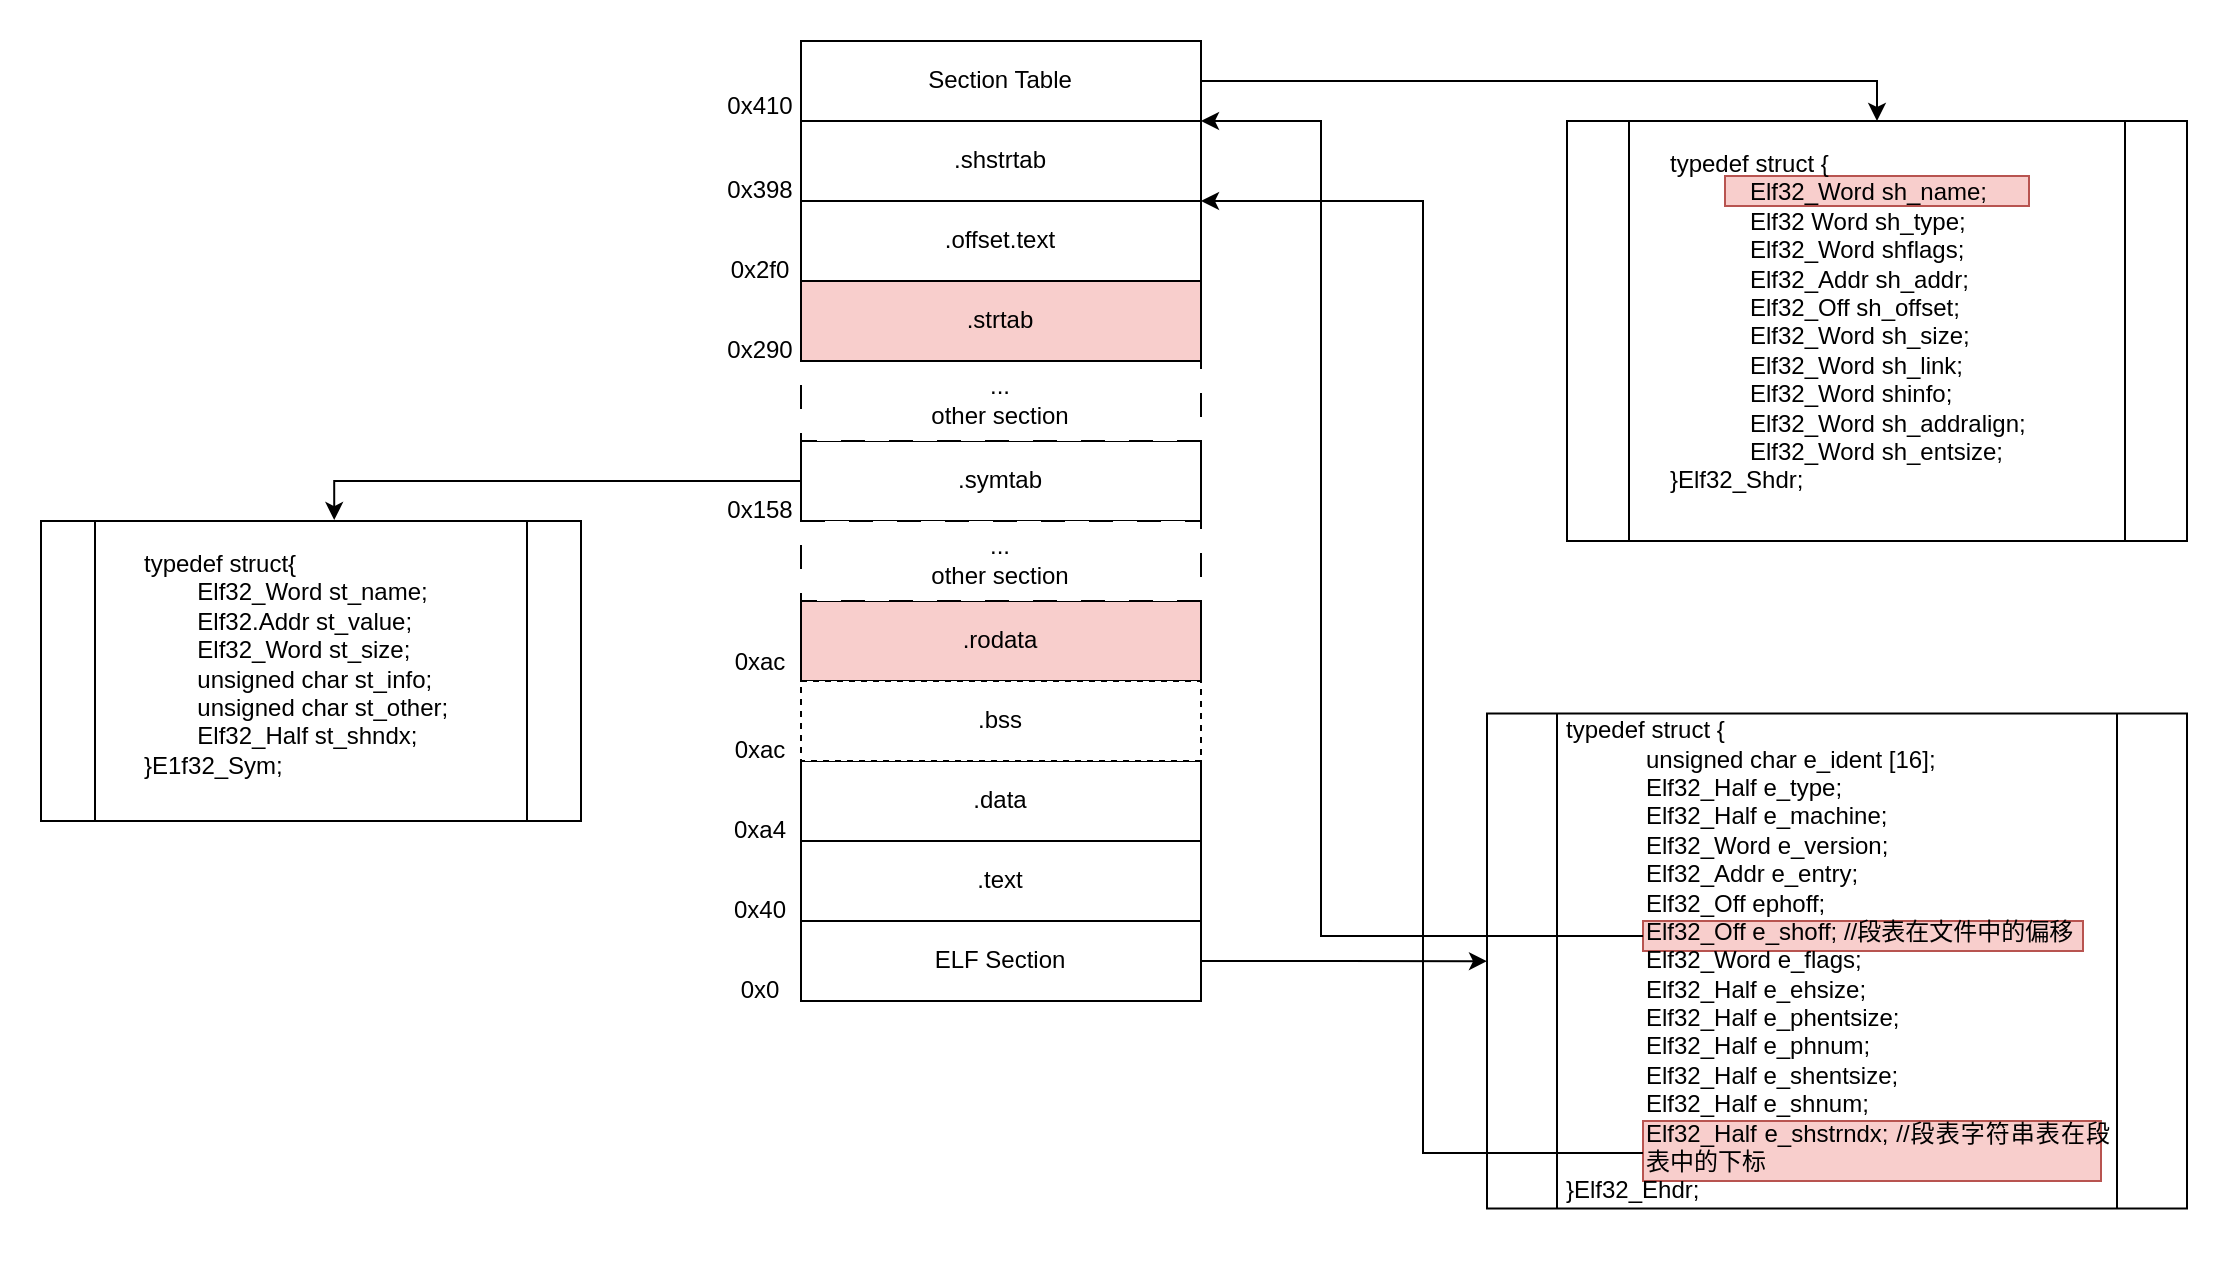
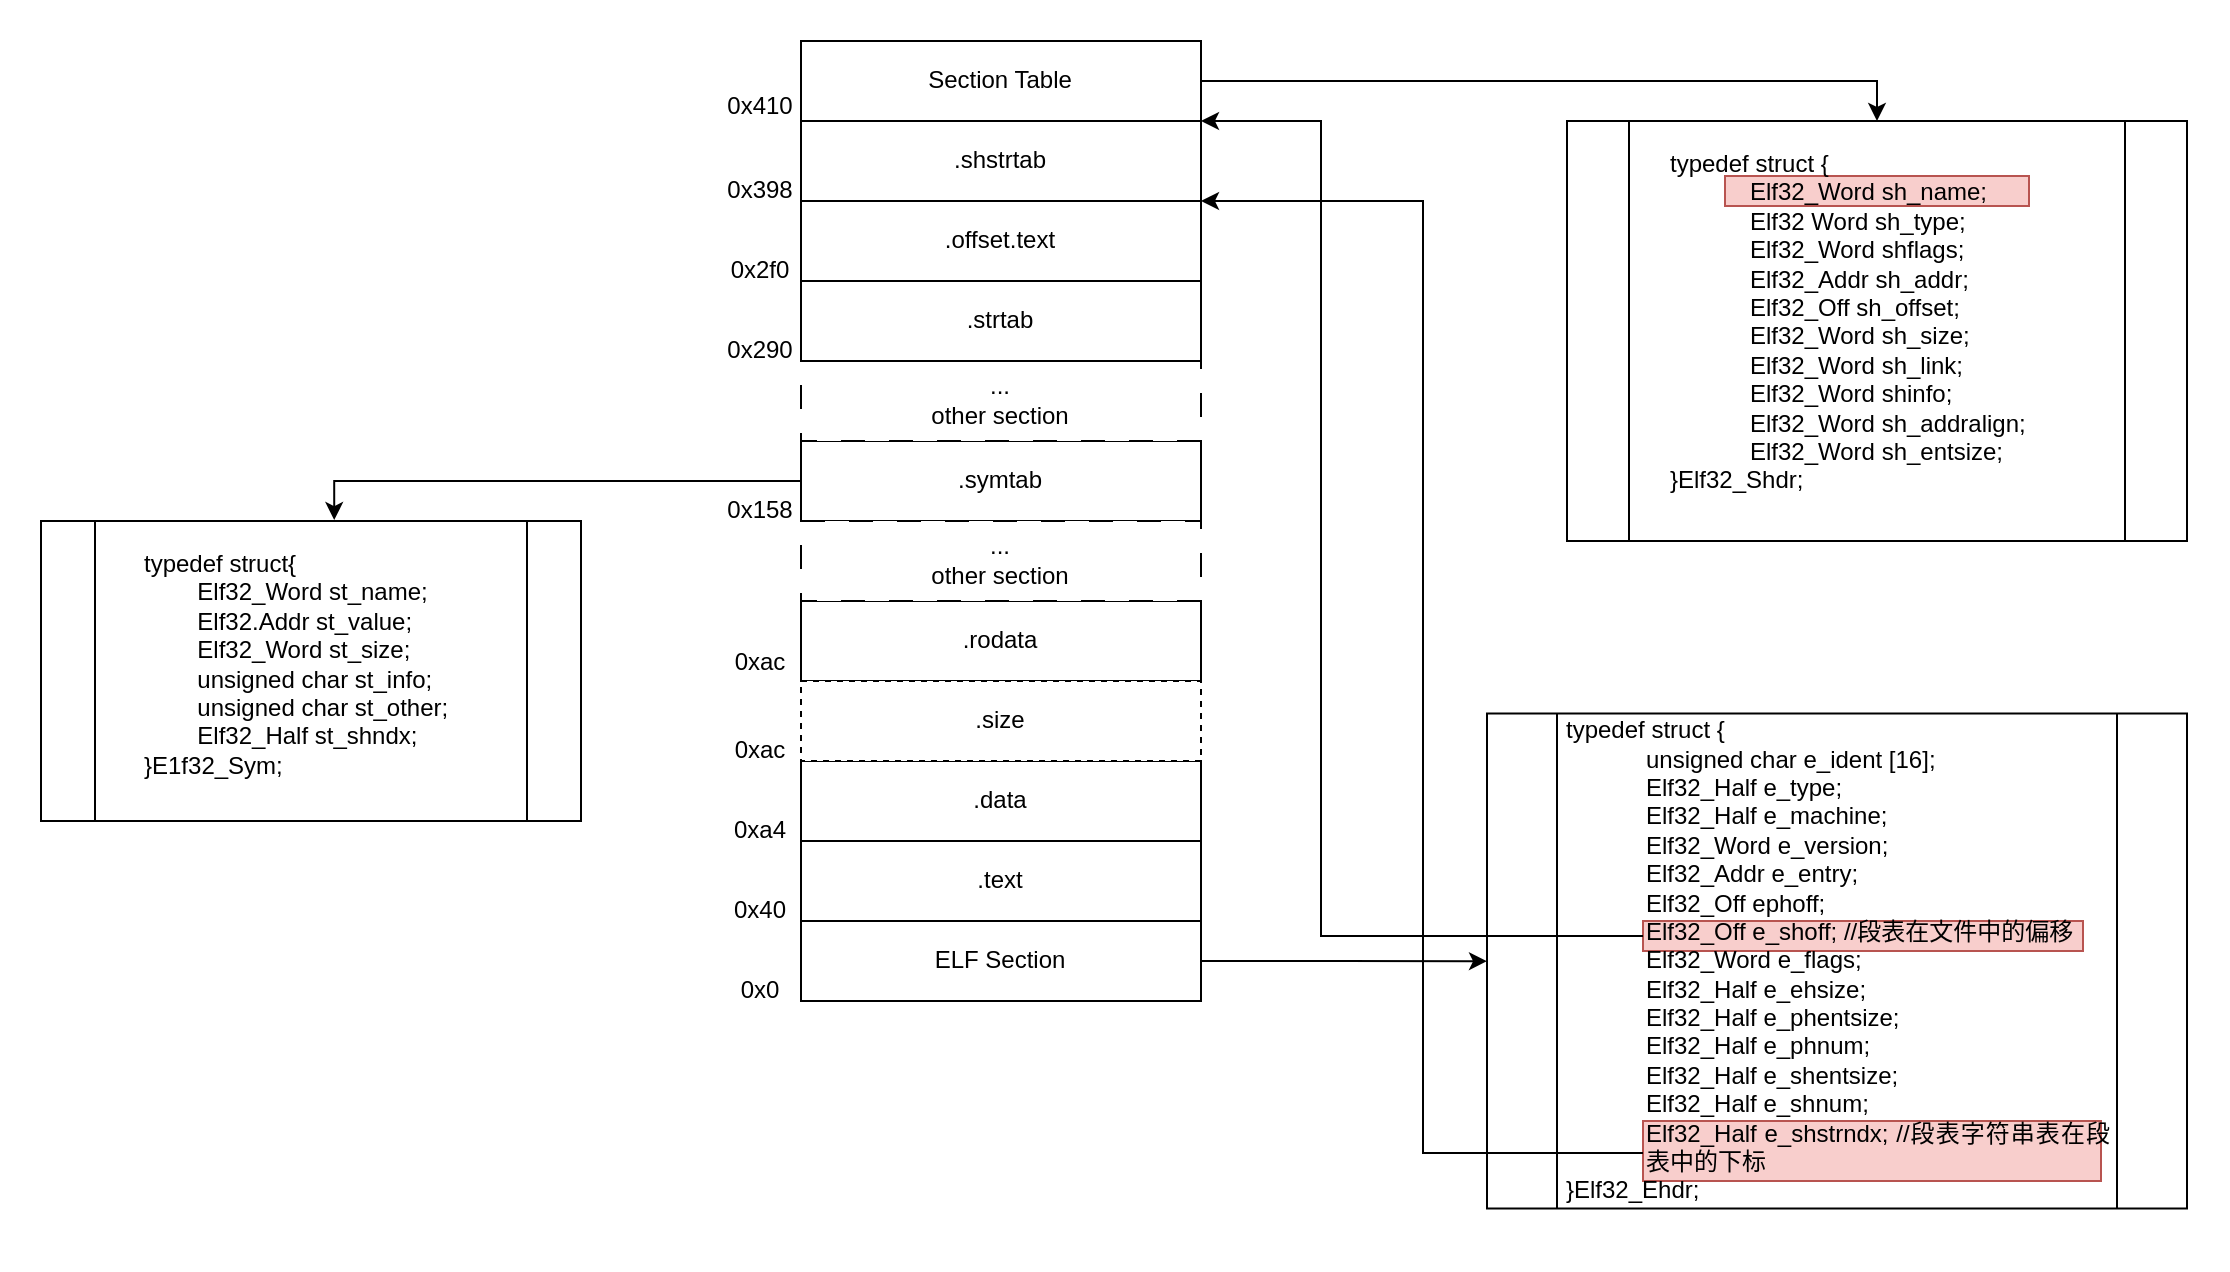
(1001, 321) -> (1001, 321)
(1001, 641) -> (1001, 641)
(1001, 721) -> (1001, 721)
